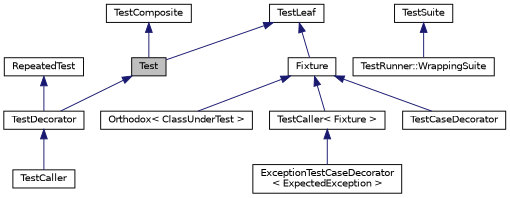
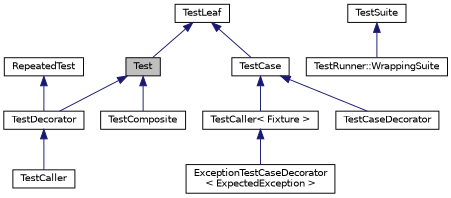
(149, 45) -> (143, 98)
(312, 67) -> (260, 67)
(177, 120) -> none
